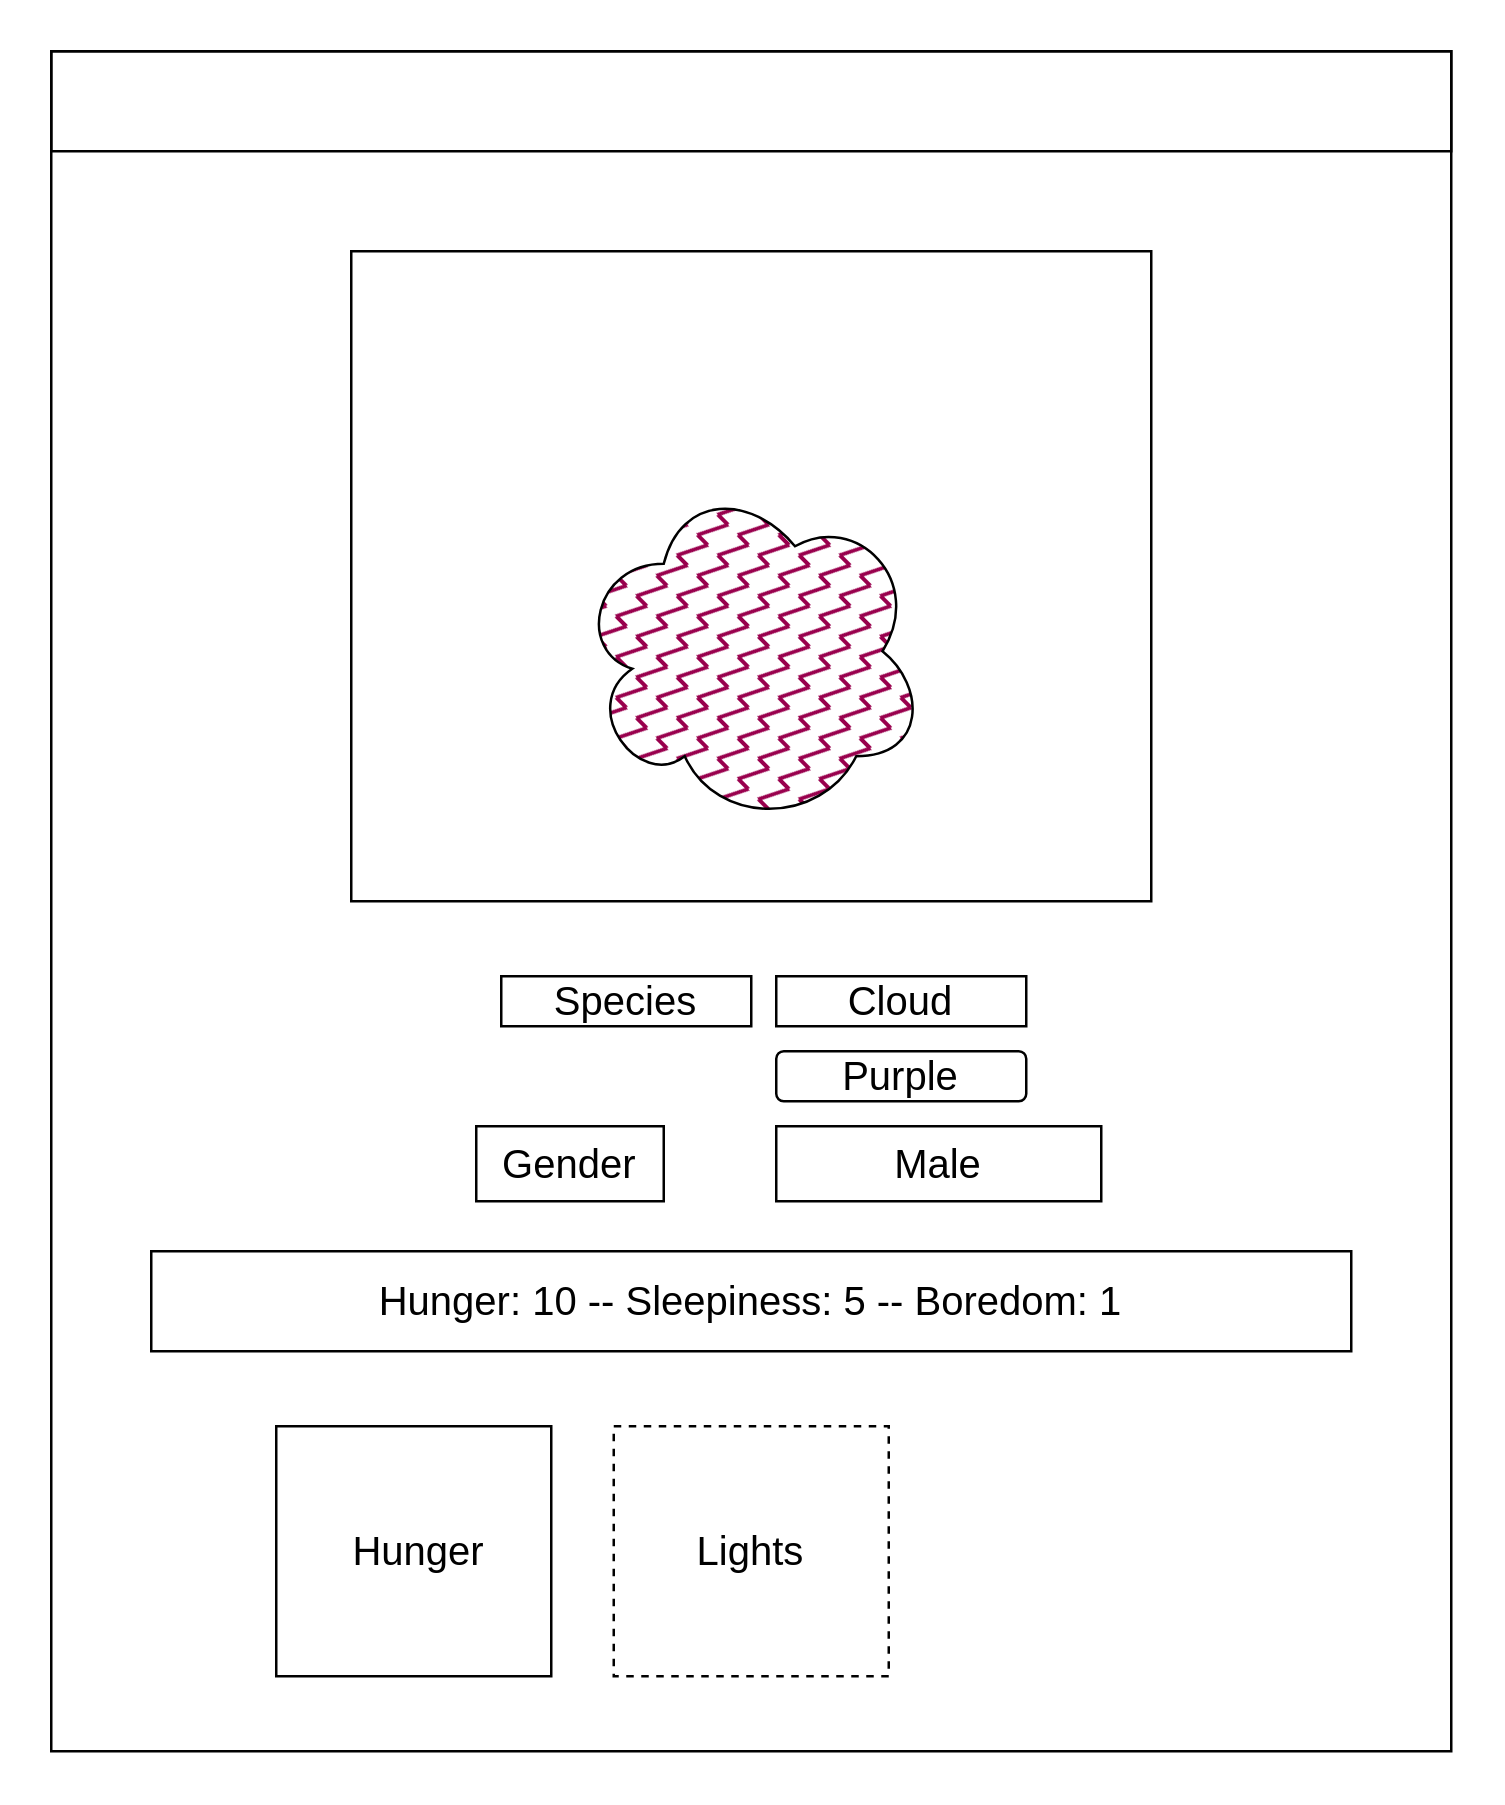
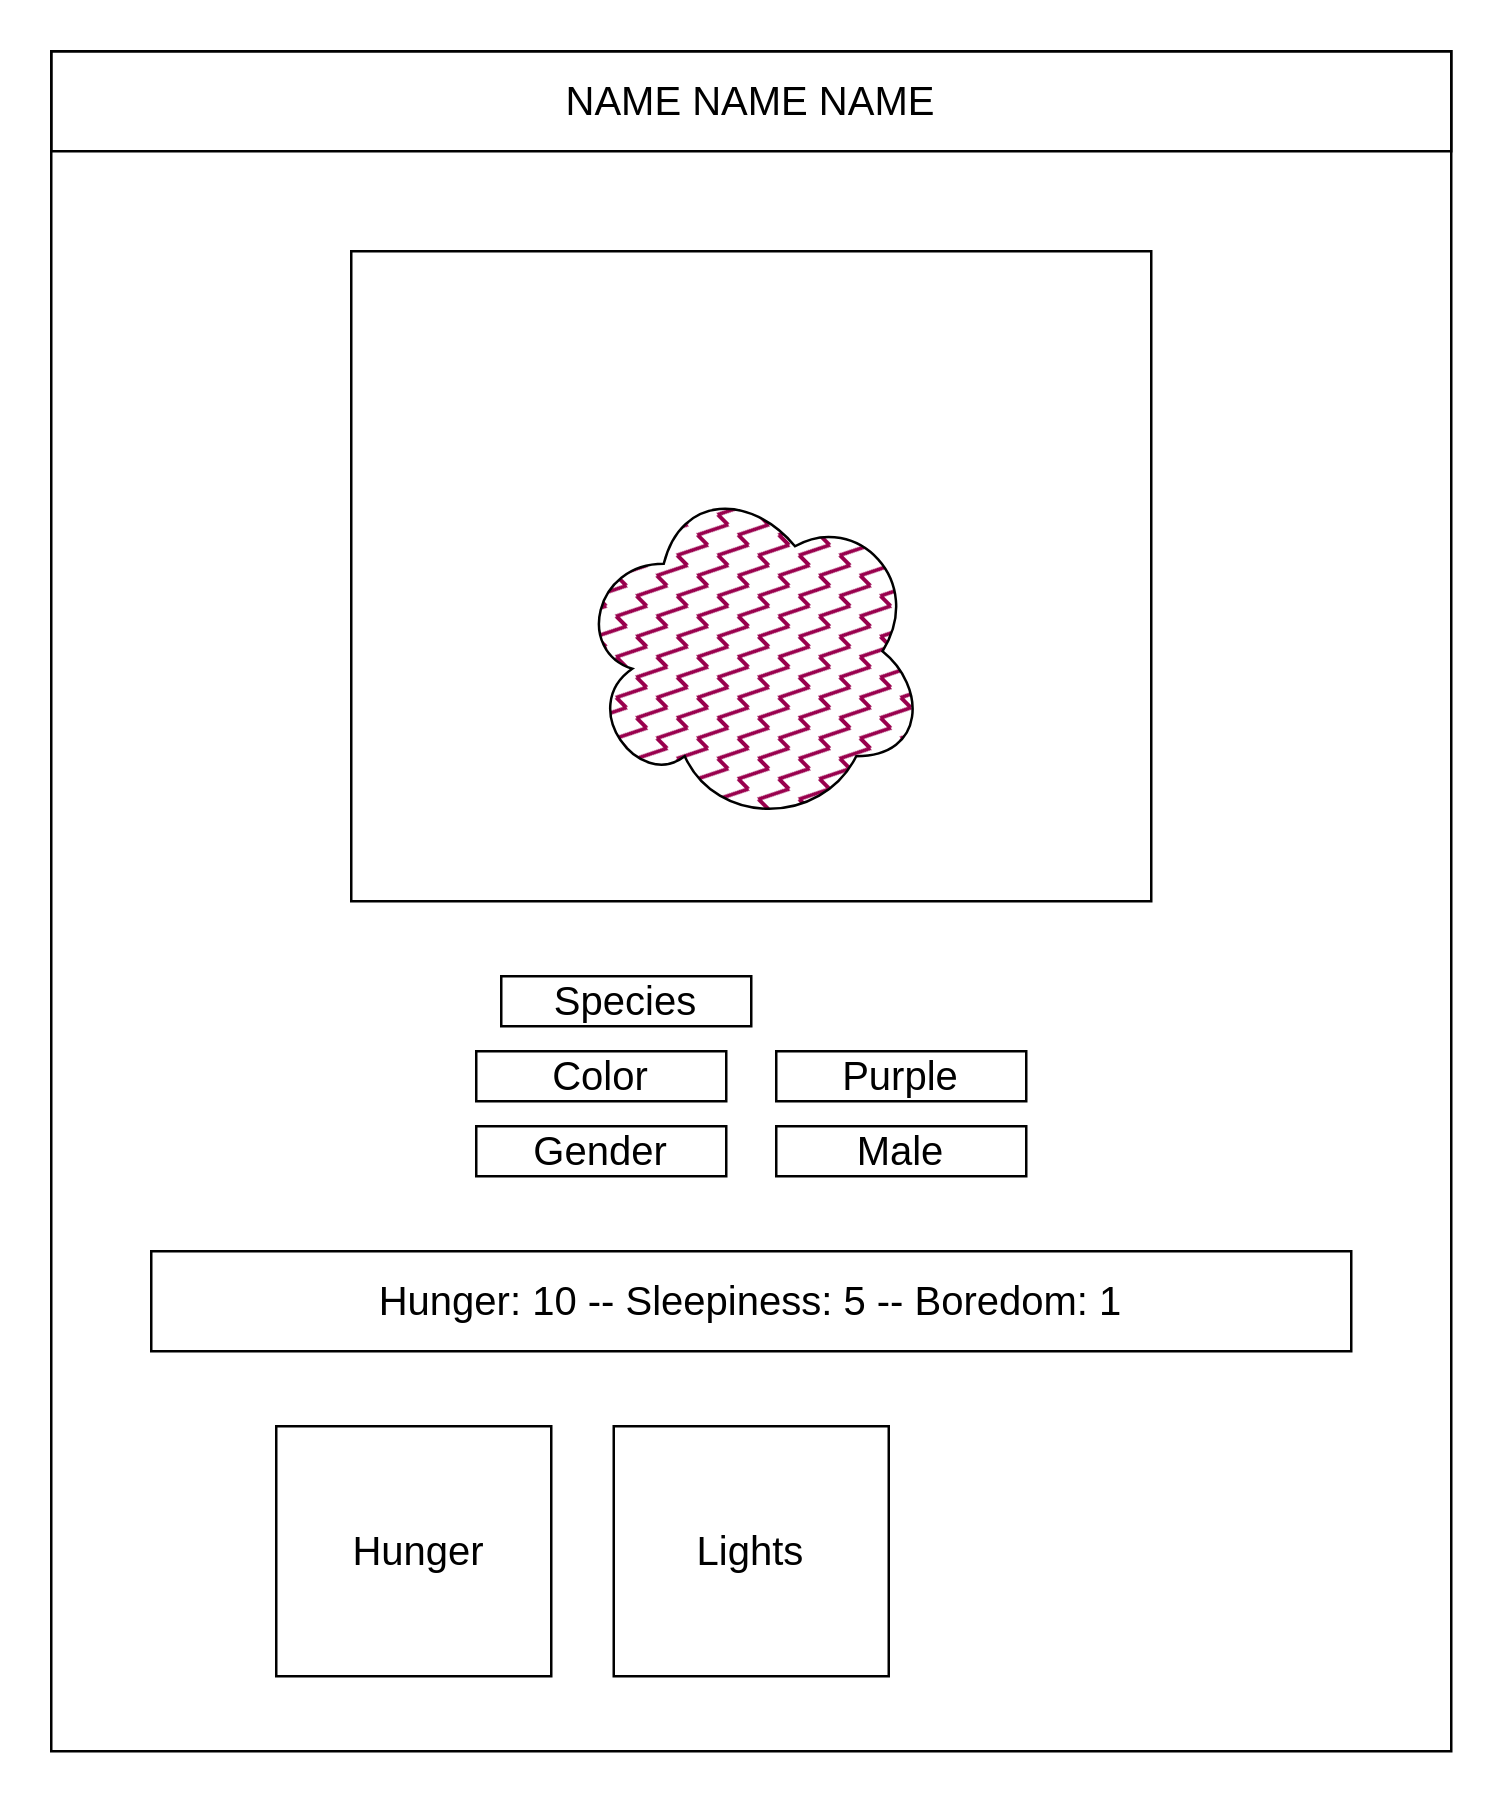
none -> (751, 101)
(901, 1001) -> none
none -> (601, 1076)
(901, 1076) -> (901, 1076)
(570, 1164) -> (601, 1151)
(939, 1164) -> (901, 1151)
(751, 1551) -> (751, 1551)
